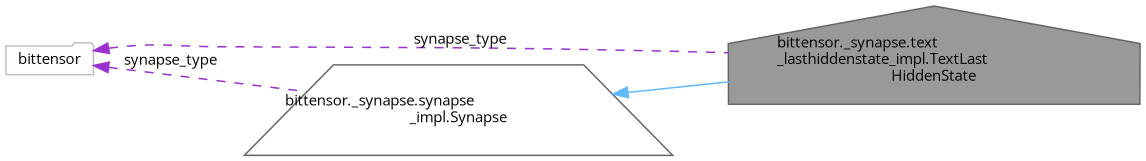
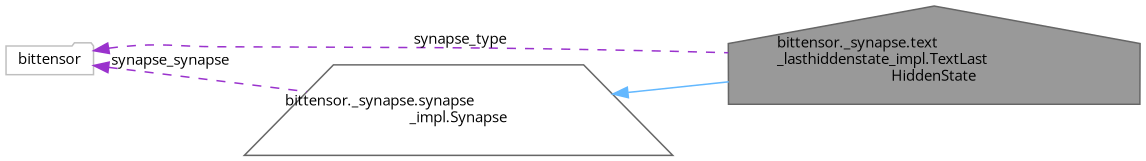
(169, 61) -> (169, 61)
